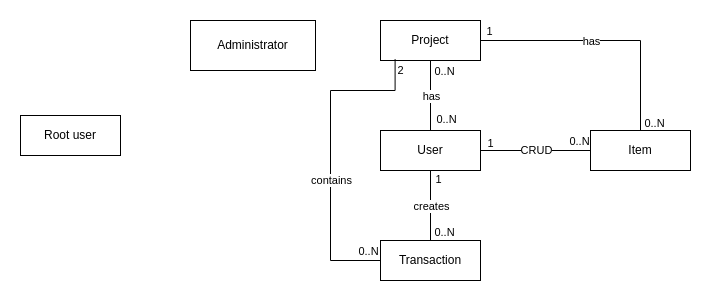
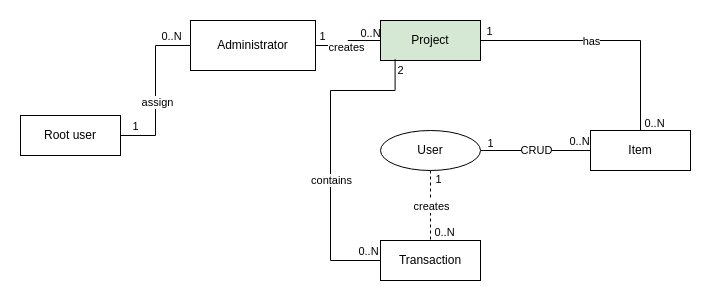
(431, 41) -> (431, 41)
none -> (348, 44)
none -> (156, 91)
(431, 96) -> none
(431, 151) -> (431, 151)
(431, 186) -> (431, 186)
